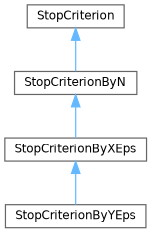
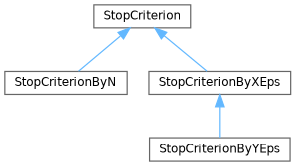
(76, 122) -> (186, 53)
